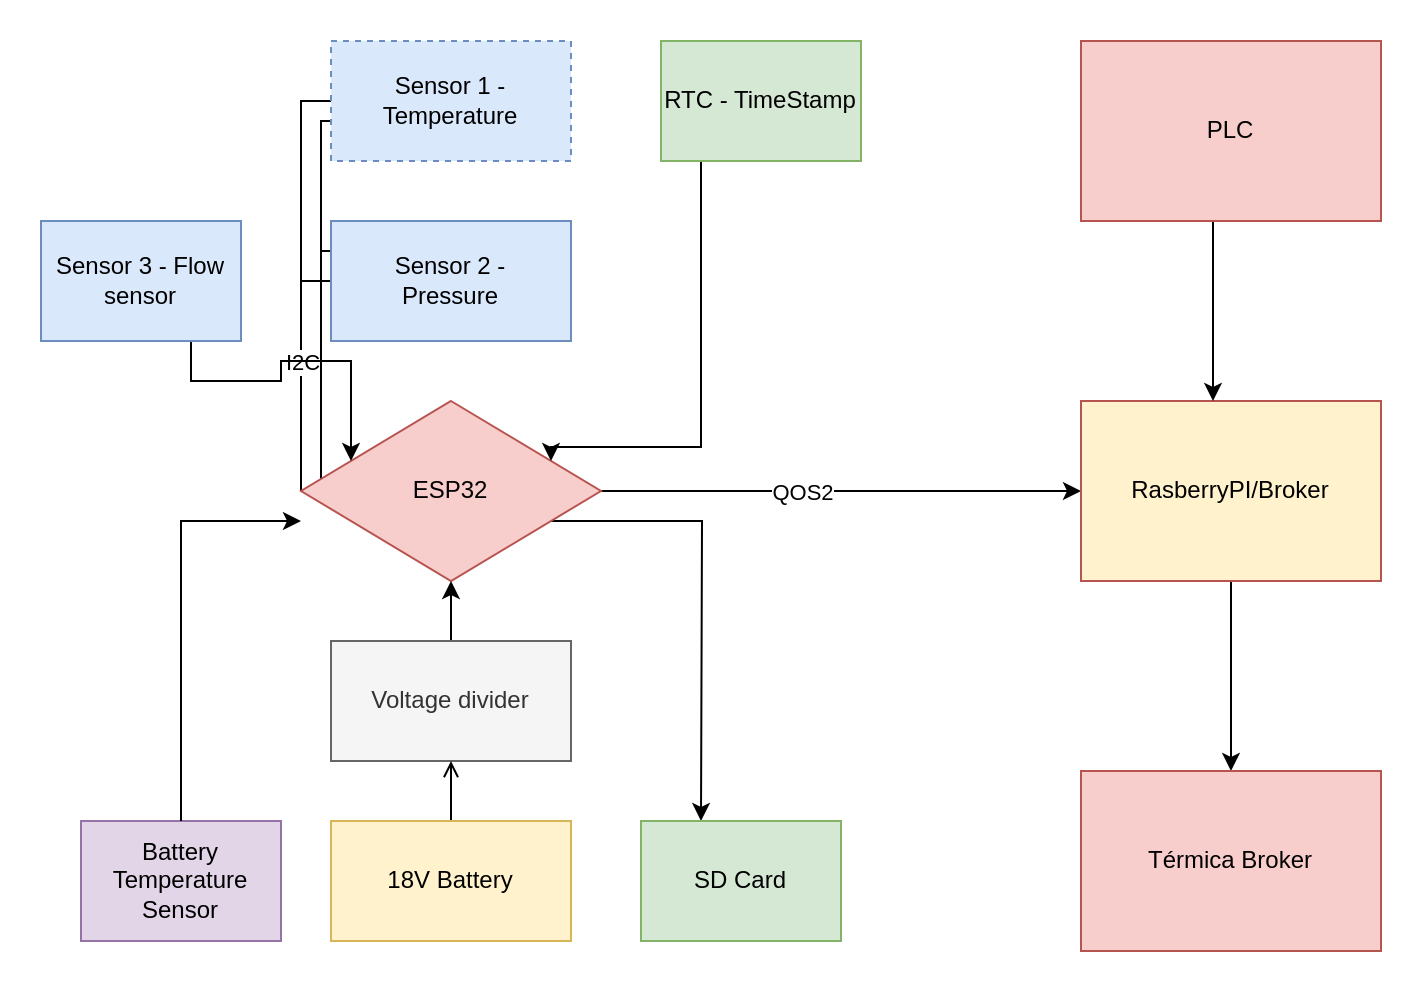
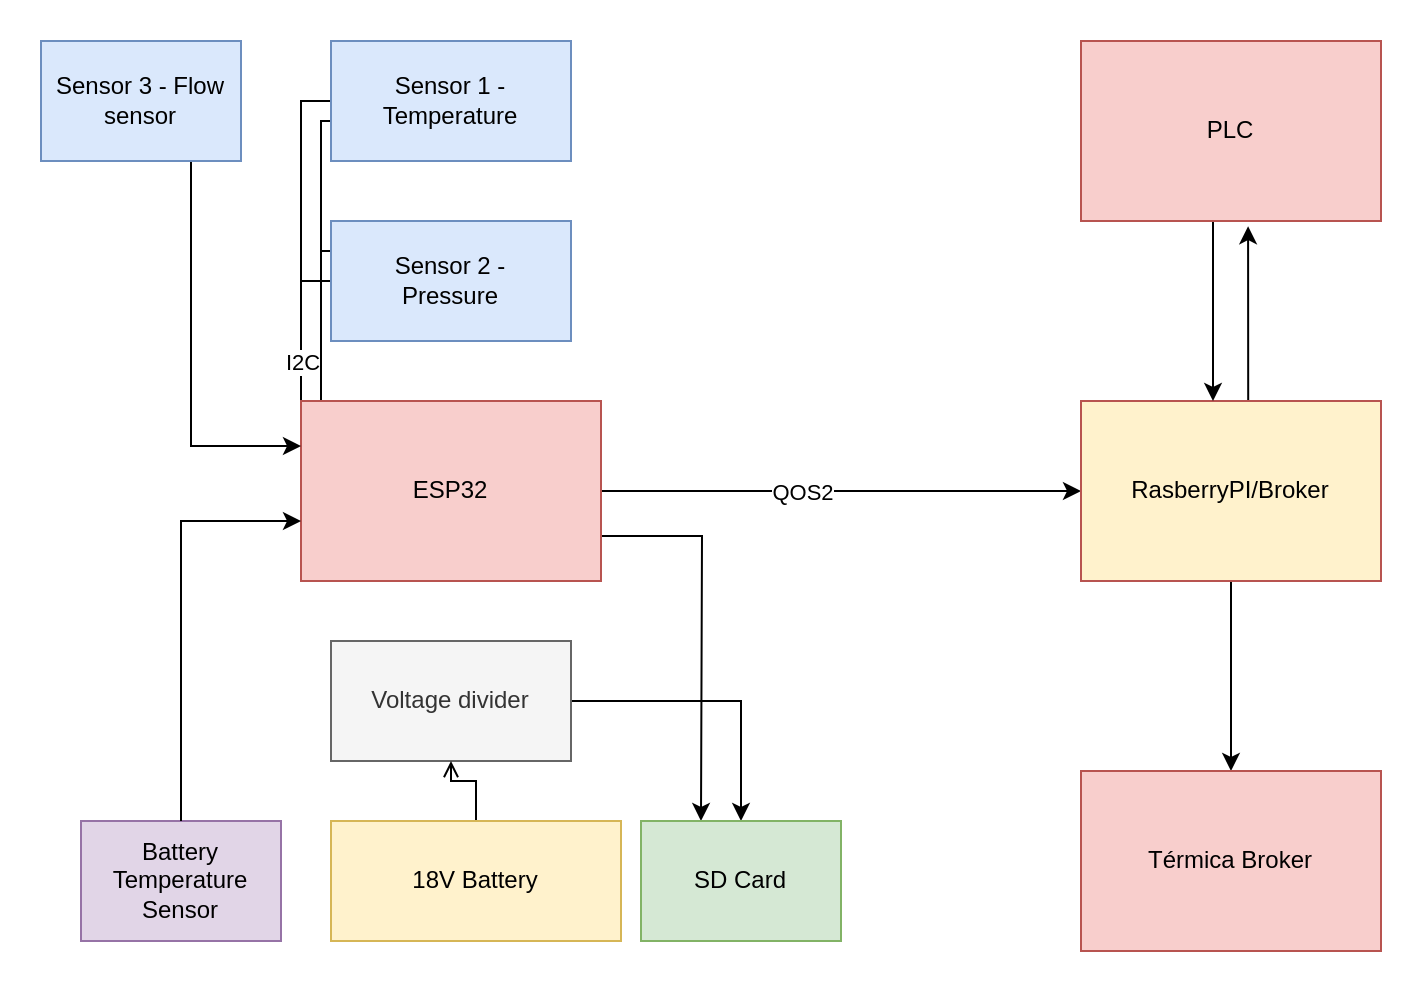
(451, 101) -> (451, 101)
(761, 101) -> none
(141, 281) -> (141, 101)
none -> (1248, 322)
(701, 374) -> none
(451, 491) -> (451, 491)
(451, 604) -> (709, 701)
(451, 881) -> (476, 881)
